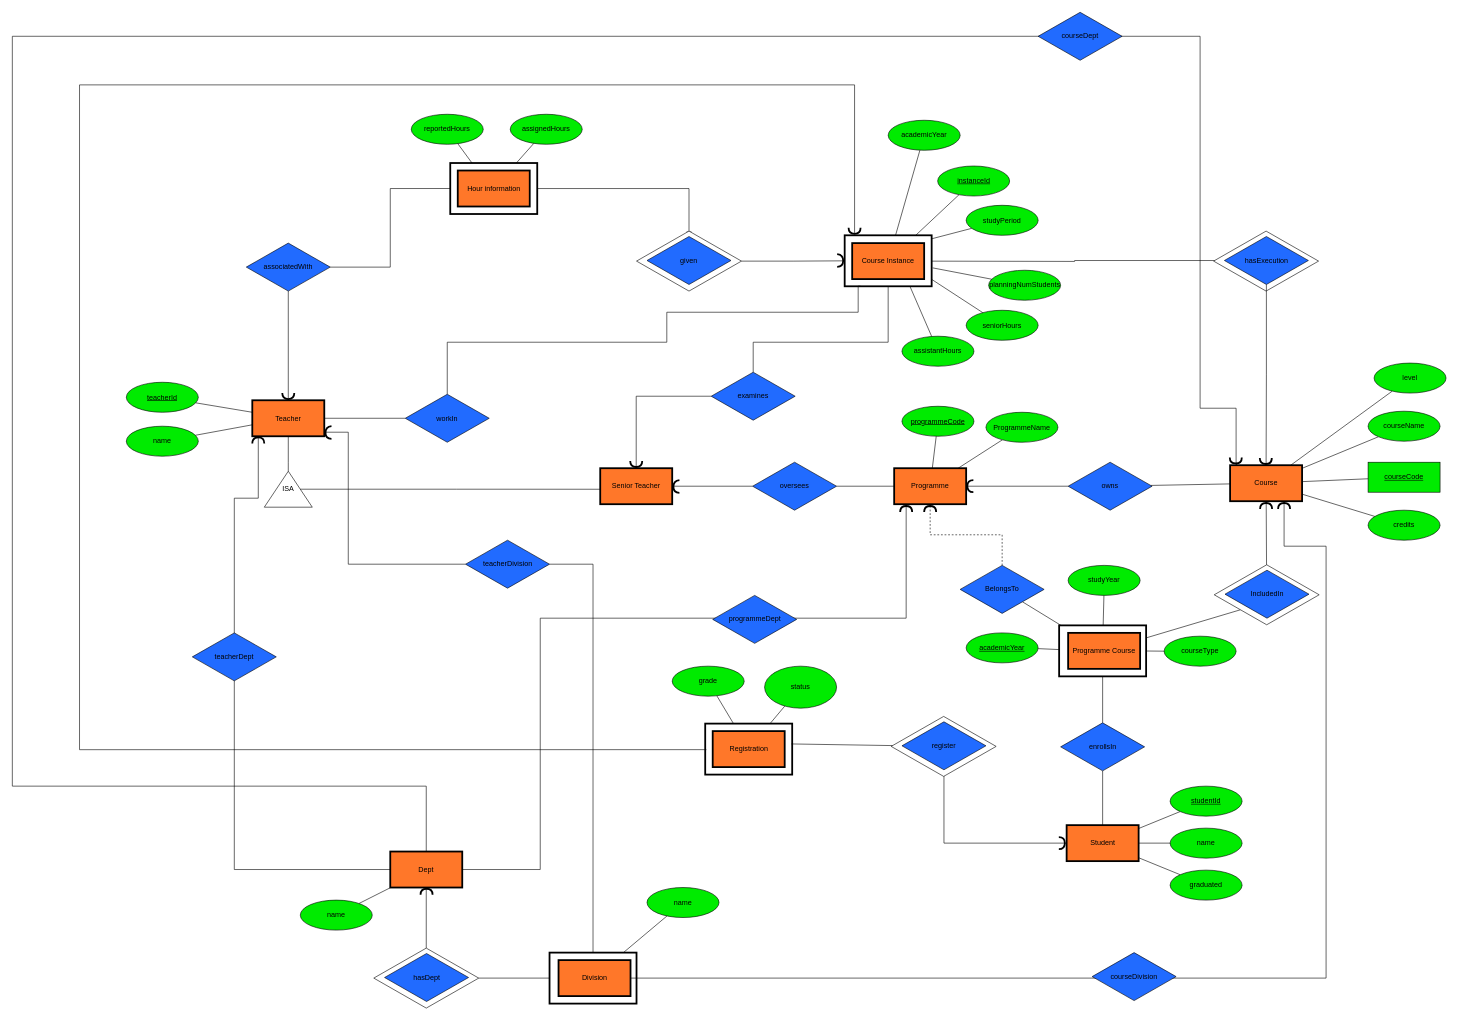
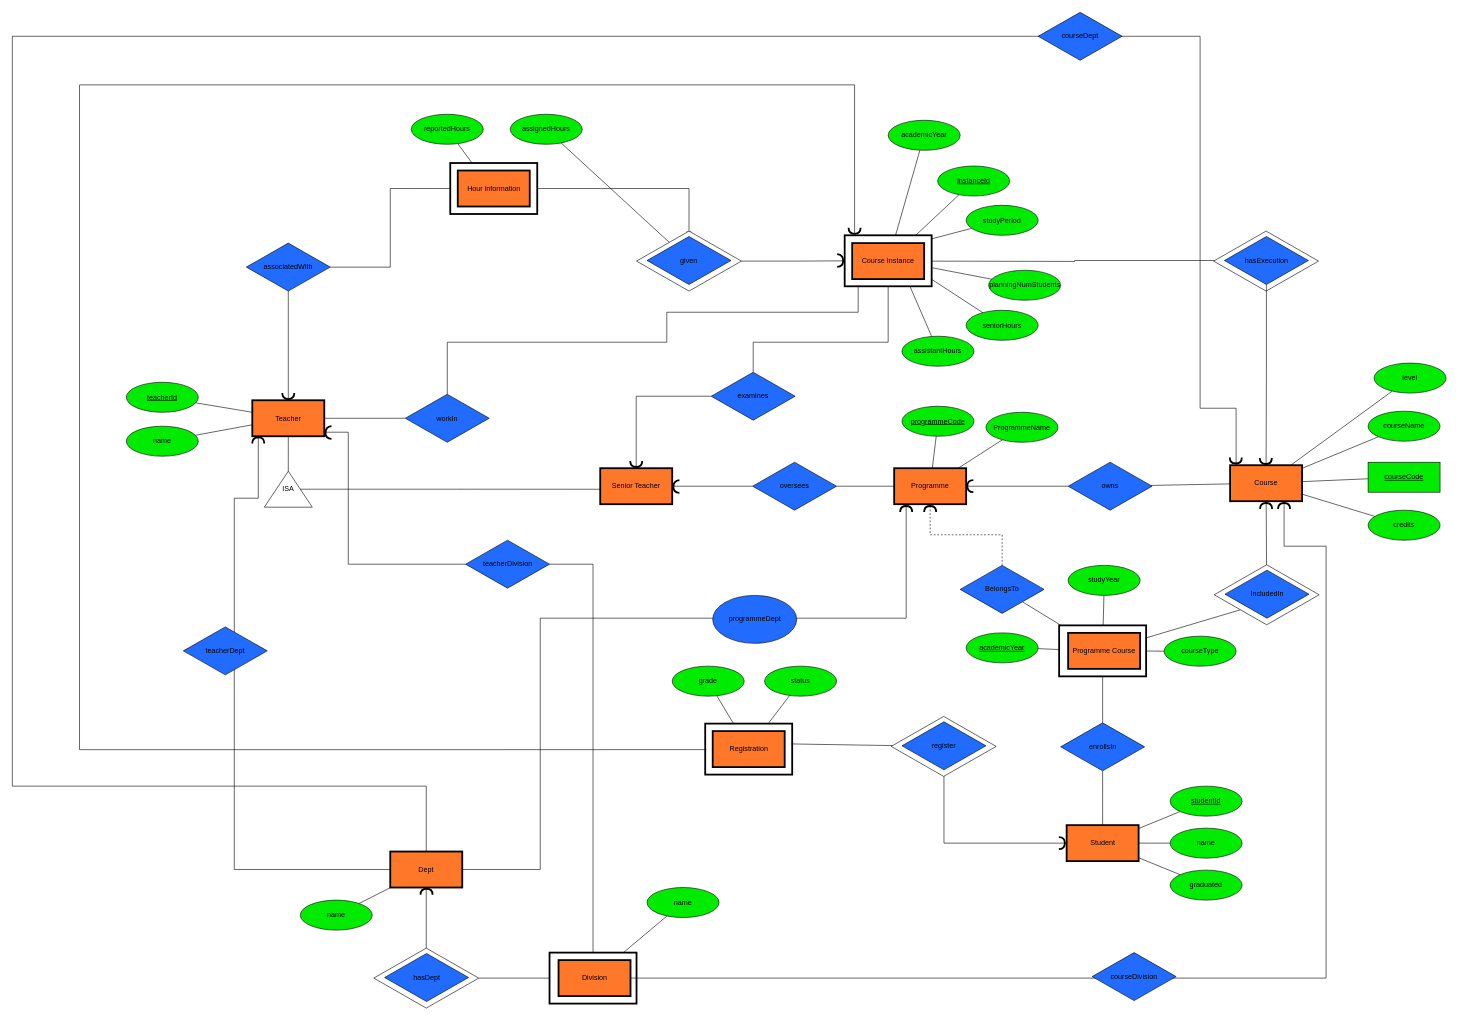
(525, 153) -> (615, 193)
(755, 620) -> (755, 620)
(234, 657) -> (225, 651)
(801, 687) -> (801, 681)
